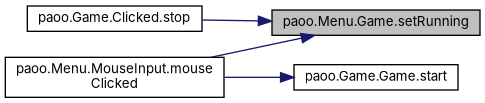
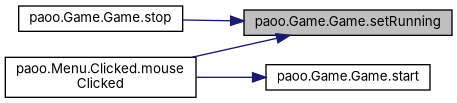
(115, 19) -> (101, 19)
(376, 23) -> (348, 23)
(115, 77) -> (101, 77)
